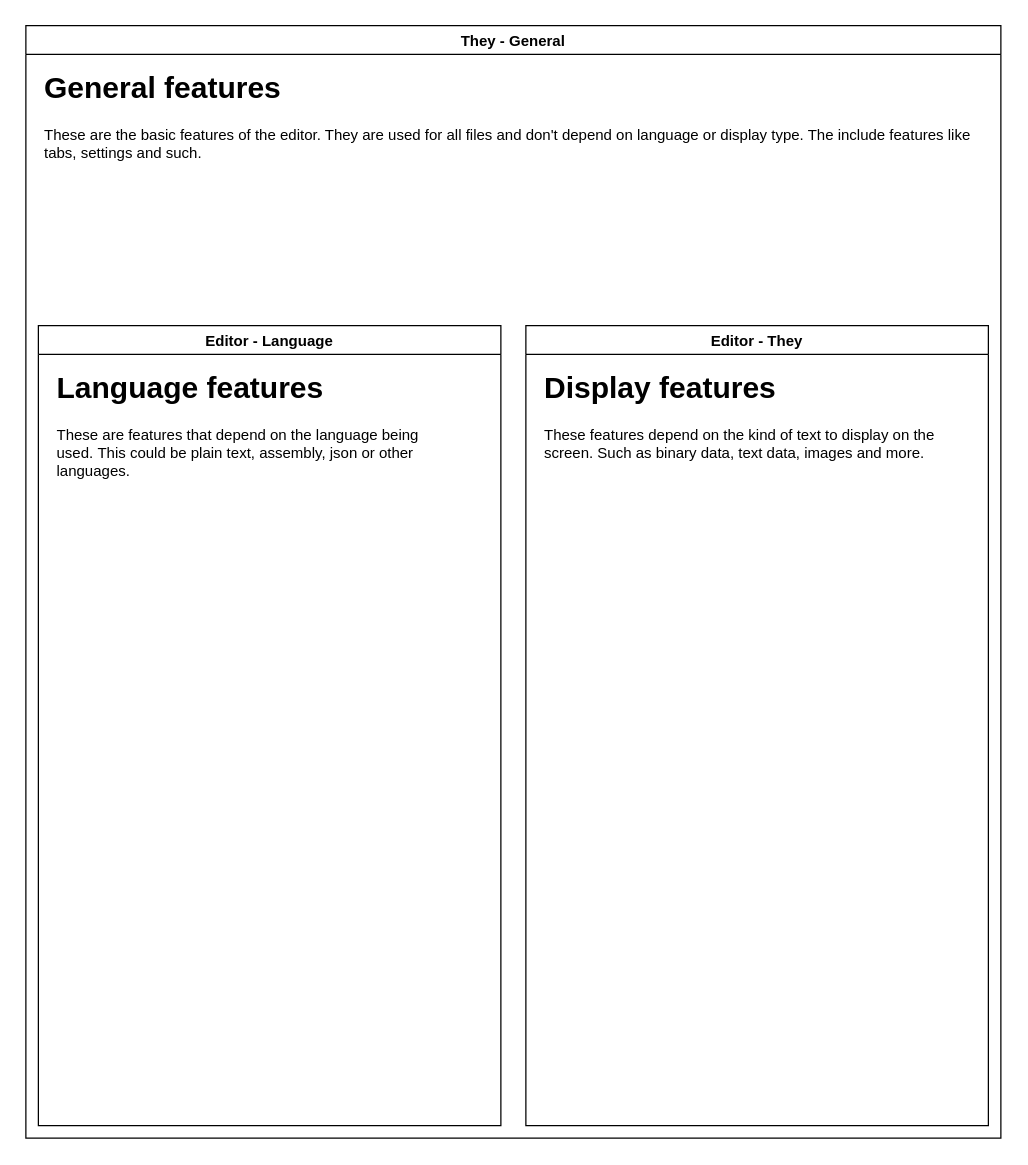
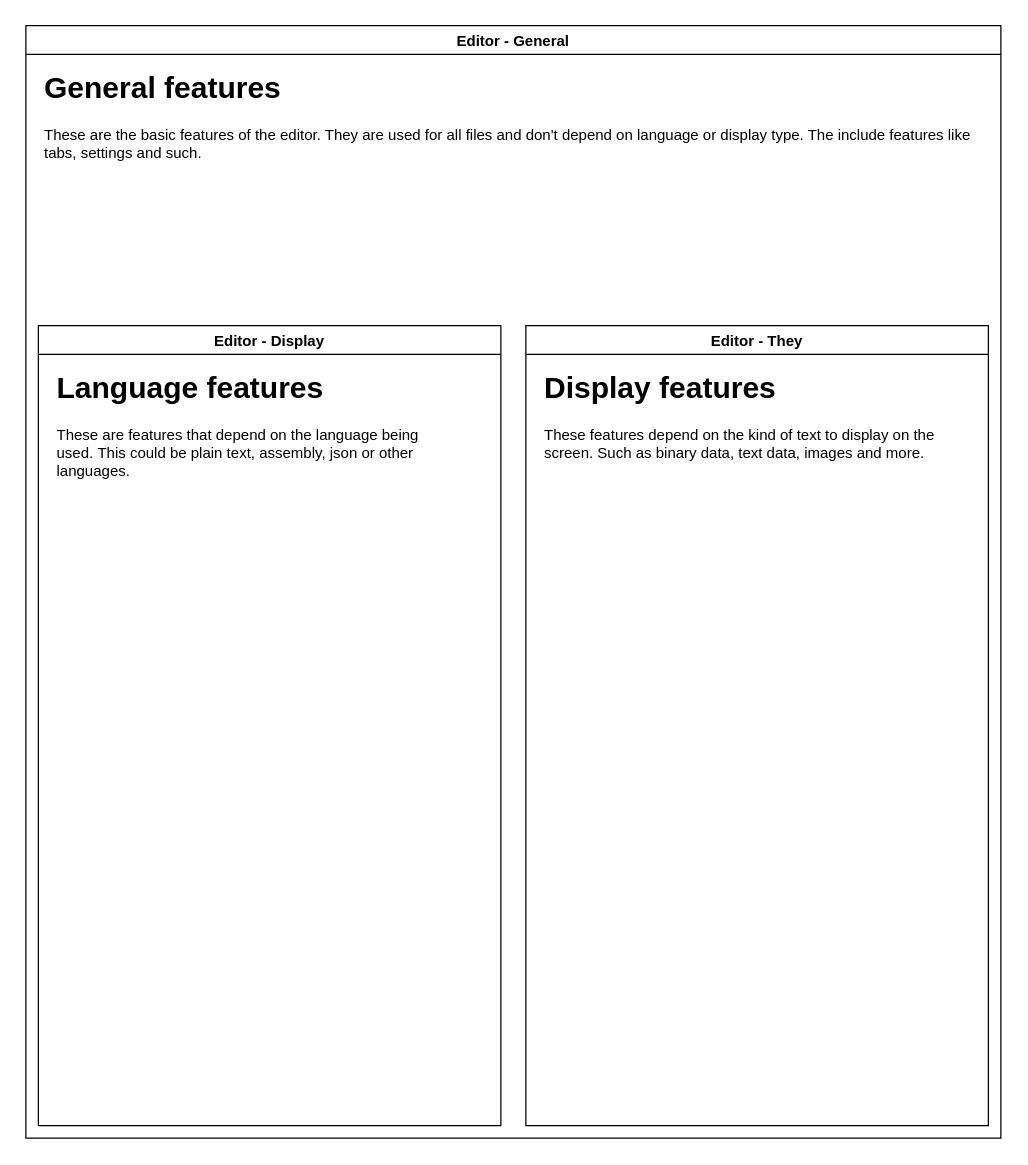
(513, 41) -> (513, 41)
(269, 341) -> (269, 341)
